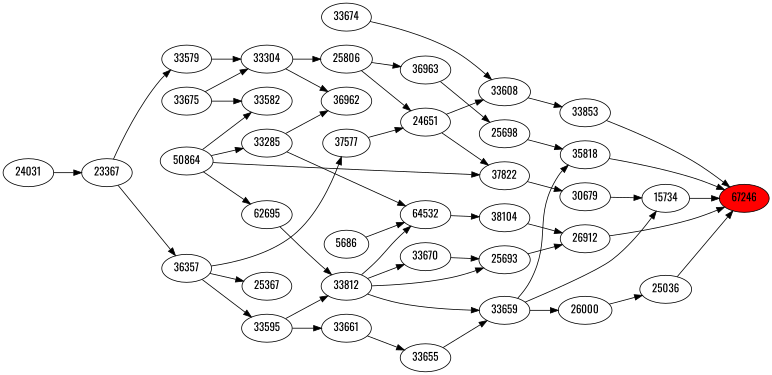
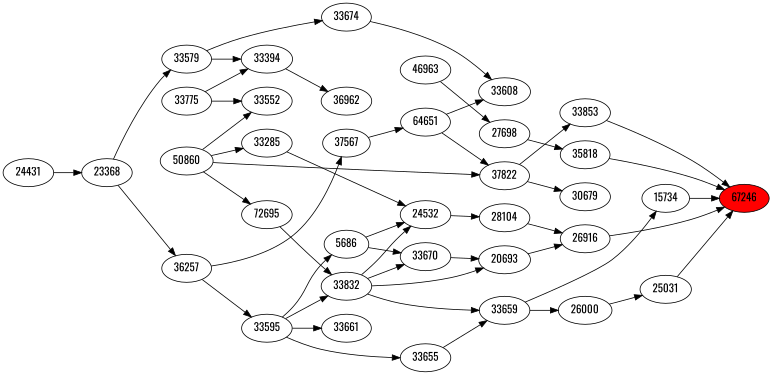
none -> (260, 33)
(267, 59) -> (267, 59)
(346, 59) -> none
(426, 70) -> (426, 70)
(187, 101) -> (187, 101)
(267, 101) -> (267, 101)
(541, 101) -> (540, 149)
(426, 122) -> (426, 122)
(303, 124) -> none
(505, 134) -> (505, 134)
(346, 143) -> (346, 143)
(187, 161) -> (187, 161)
(28, 173) -> (28, 173)
(107, 173) -> (107, 173)
(622, 197) -> none
(267, 215) -> (267, 215)
(426, 215) -> (426, 215)
(505, 218) -> (505, 218)
(542, 235) -> none
(585, 239) -> (585, 239)
none -> (381, 250)
(505, 260) -> (505, 260)
(187, 268) -> (187, 268)
(267, 286) -> none
(346, 286) -> (346, 286)
none -> (305, 289)
(666, 289) -> (666, 289)
(382, 342) -> (338, 353)
